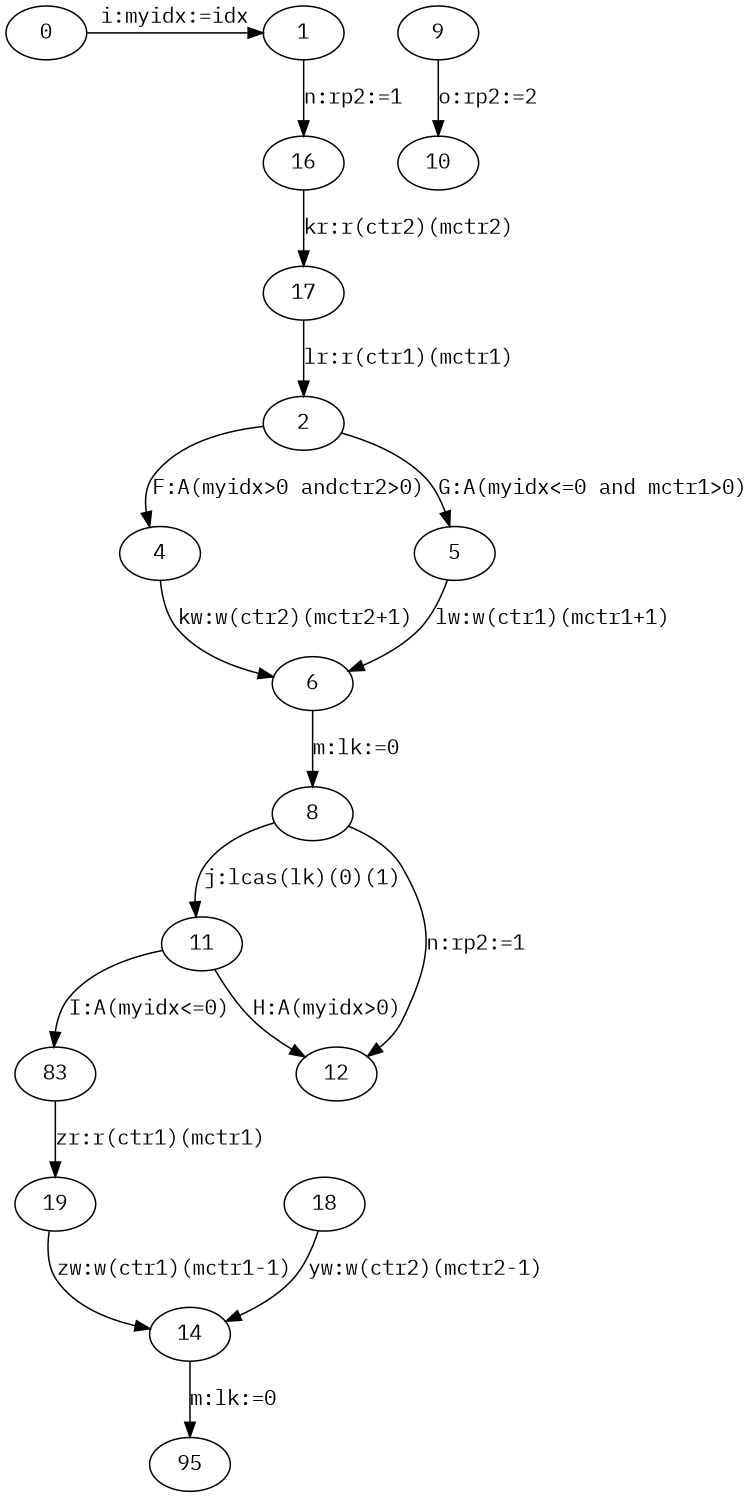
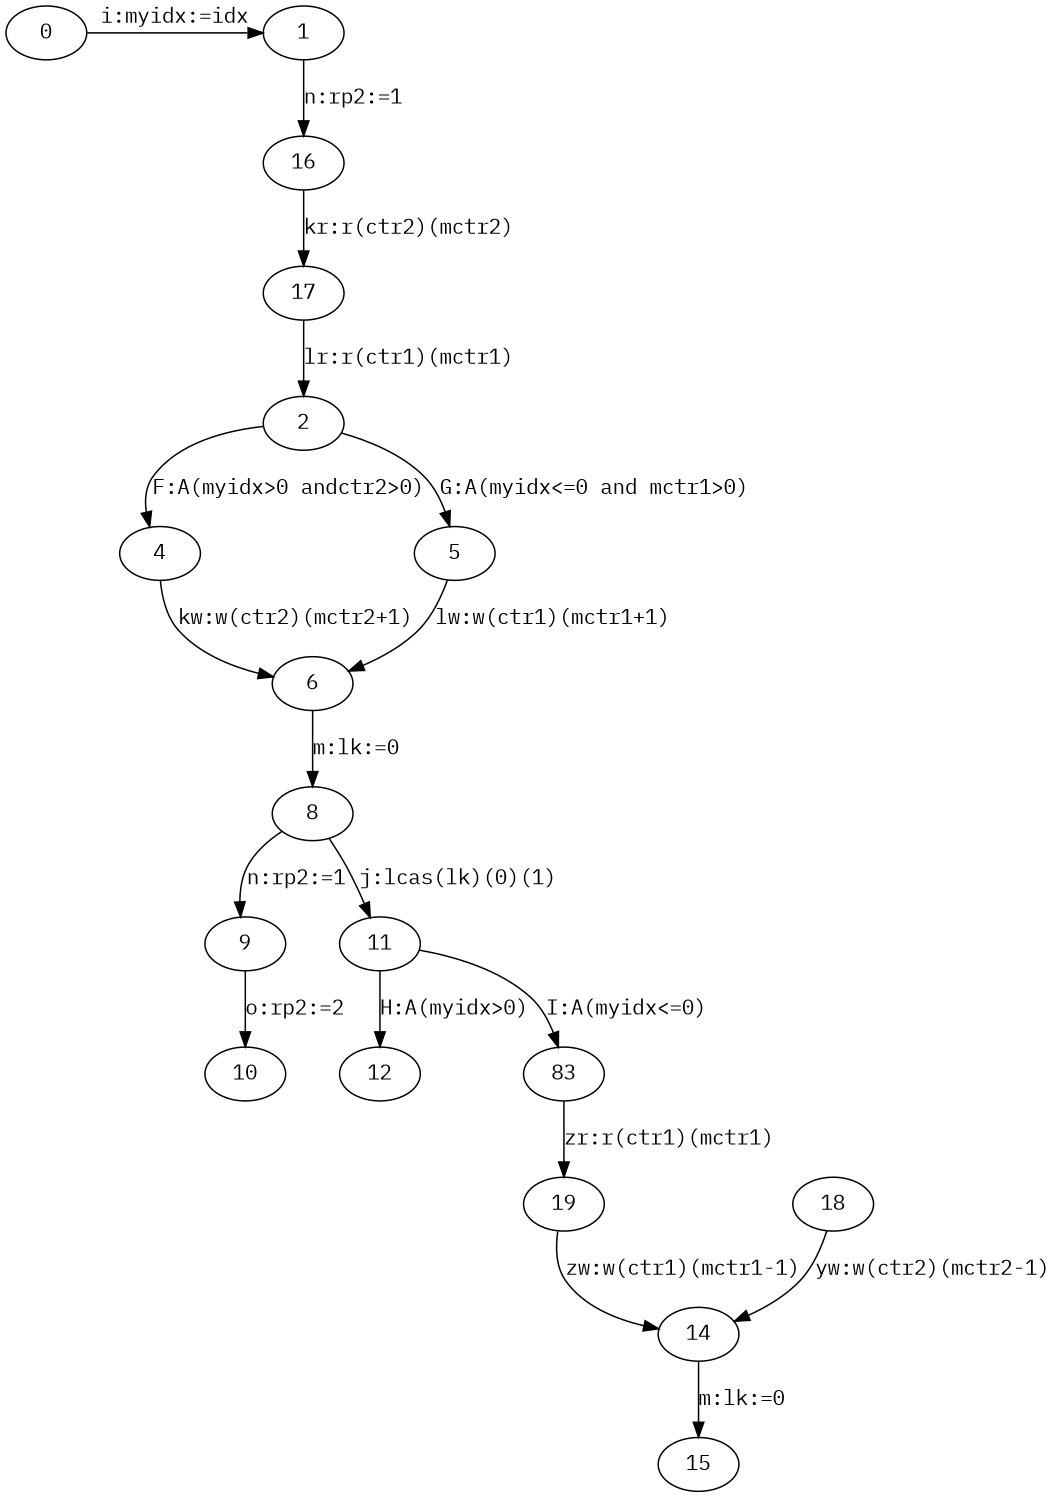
(425, 927) -> (251, 861)
(190, 1464) -> (699, 1464)
